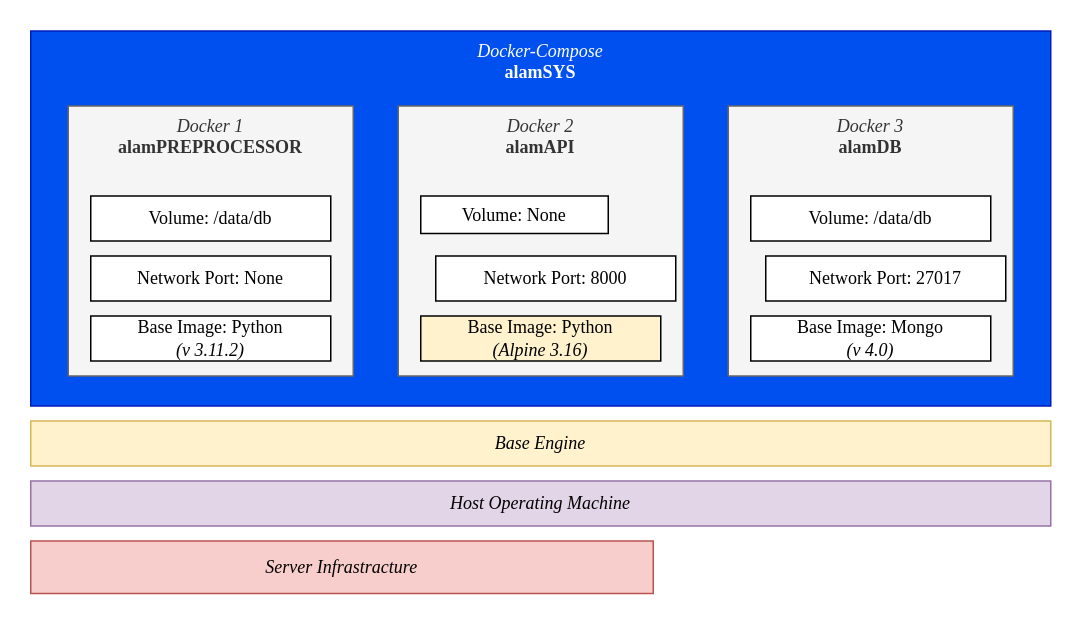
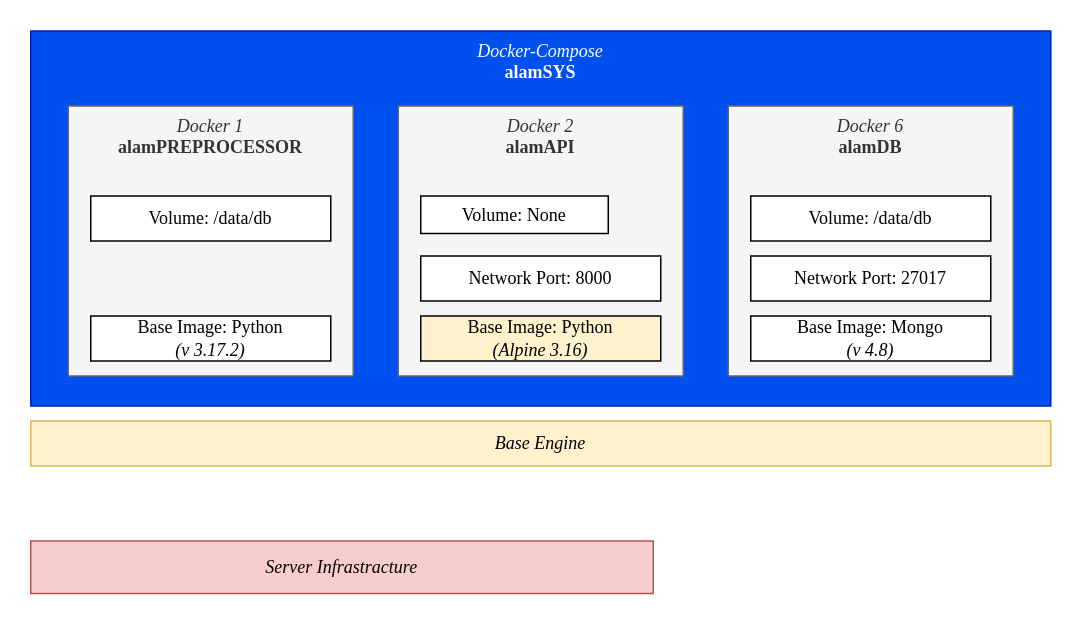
(871, 138) -> (871, 138)
(211, 278) -> none
(556, 278) -> (541, 278)
(886, 278) -> (871, 278)
(211, 338) -> (211, 338)
(871, 338) -> (871, 338)
(541, 503) -> none
